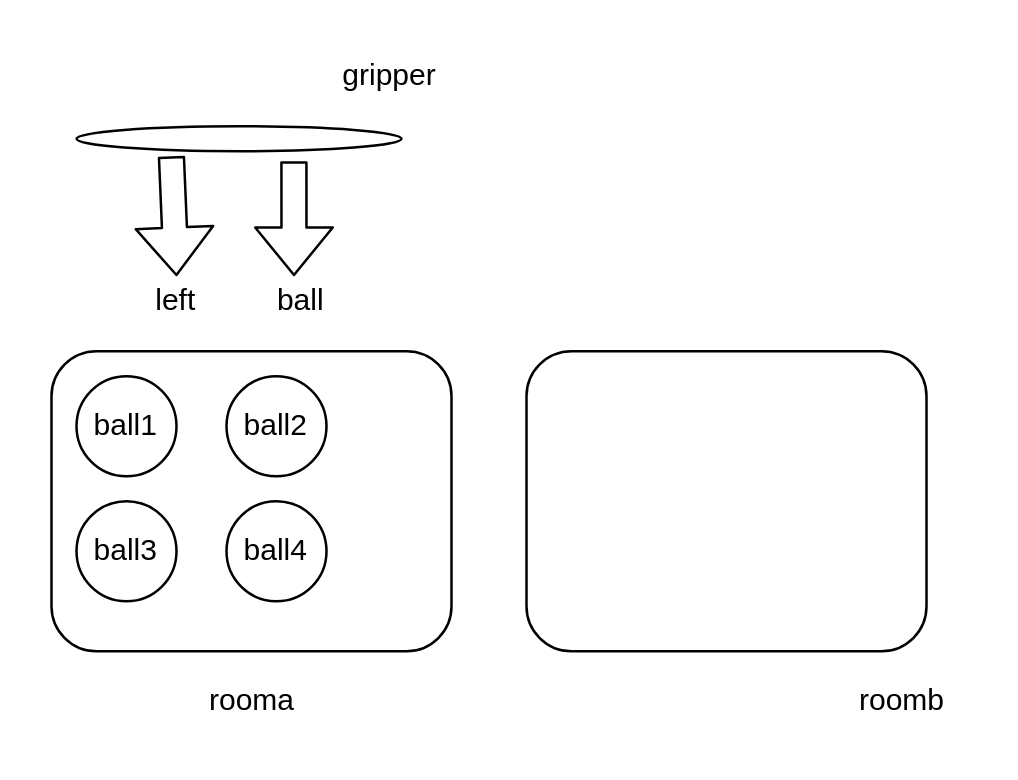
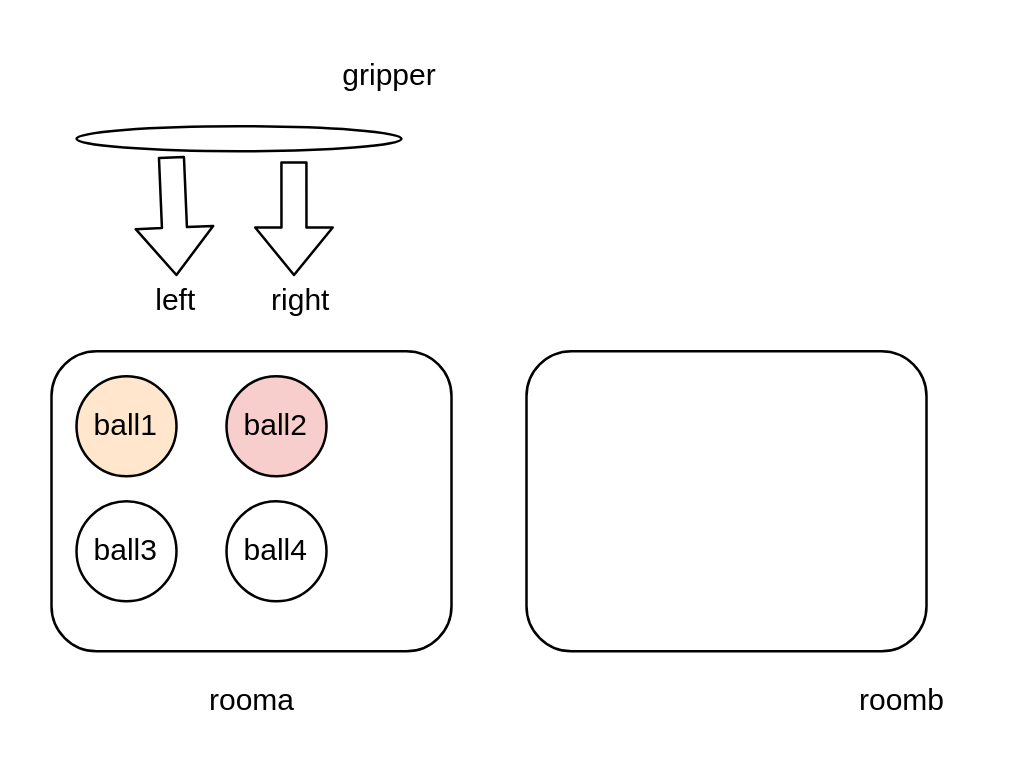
(301, 301) -> (301, 301)
(126, 426) -> (126, 426)
(276, 426) -> (276, 426)
